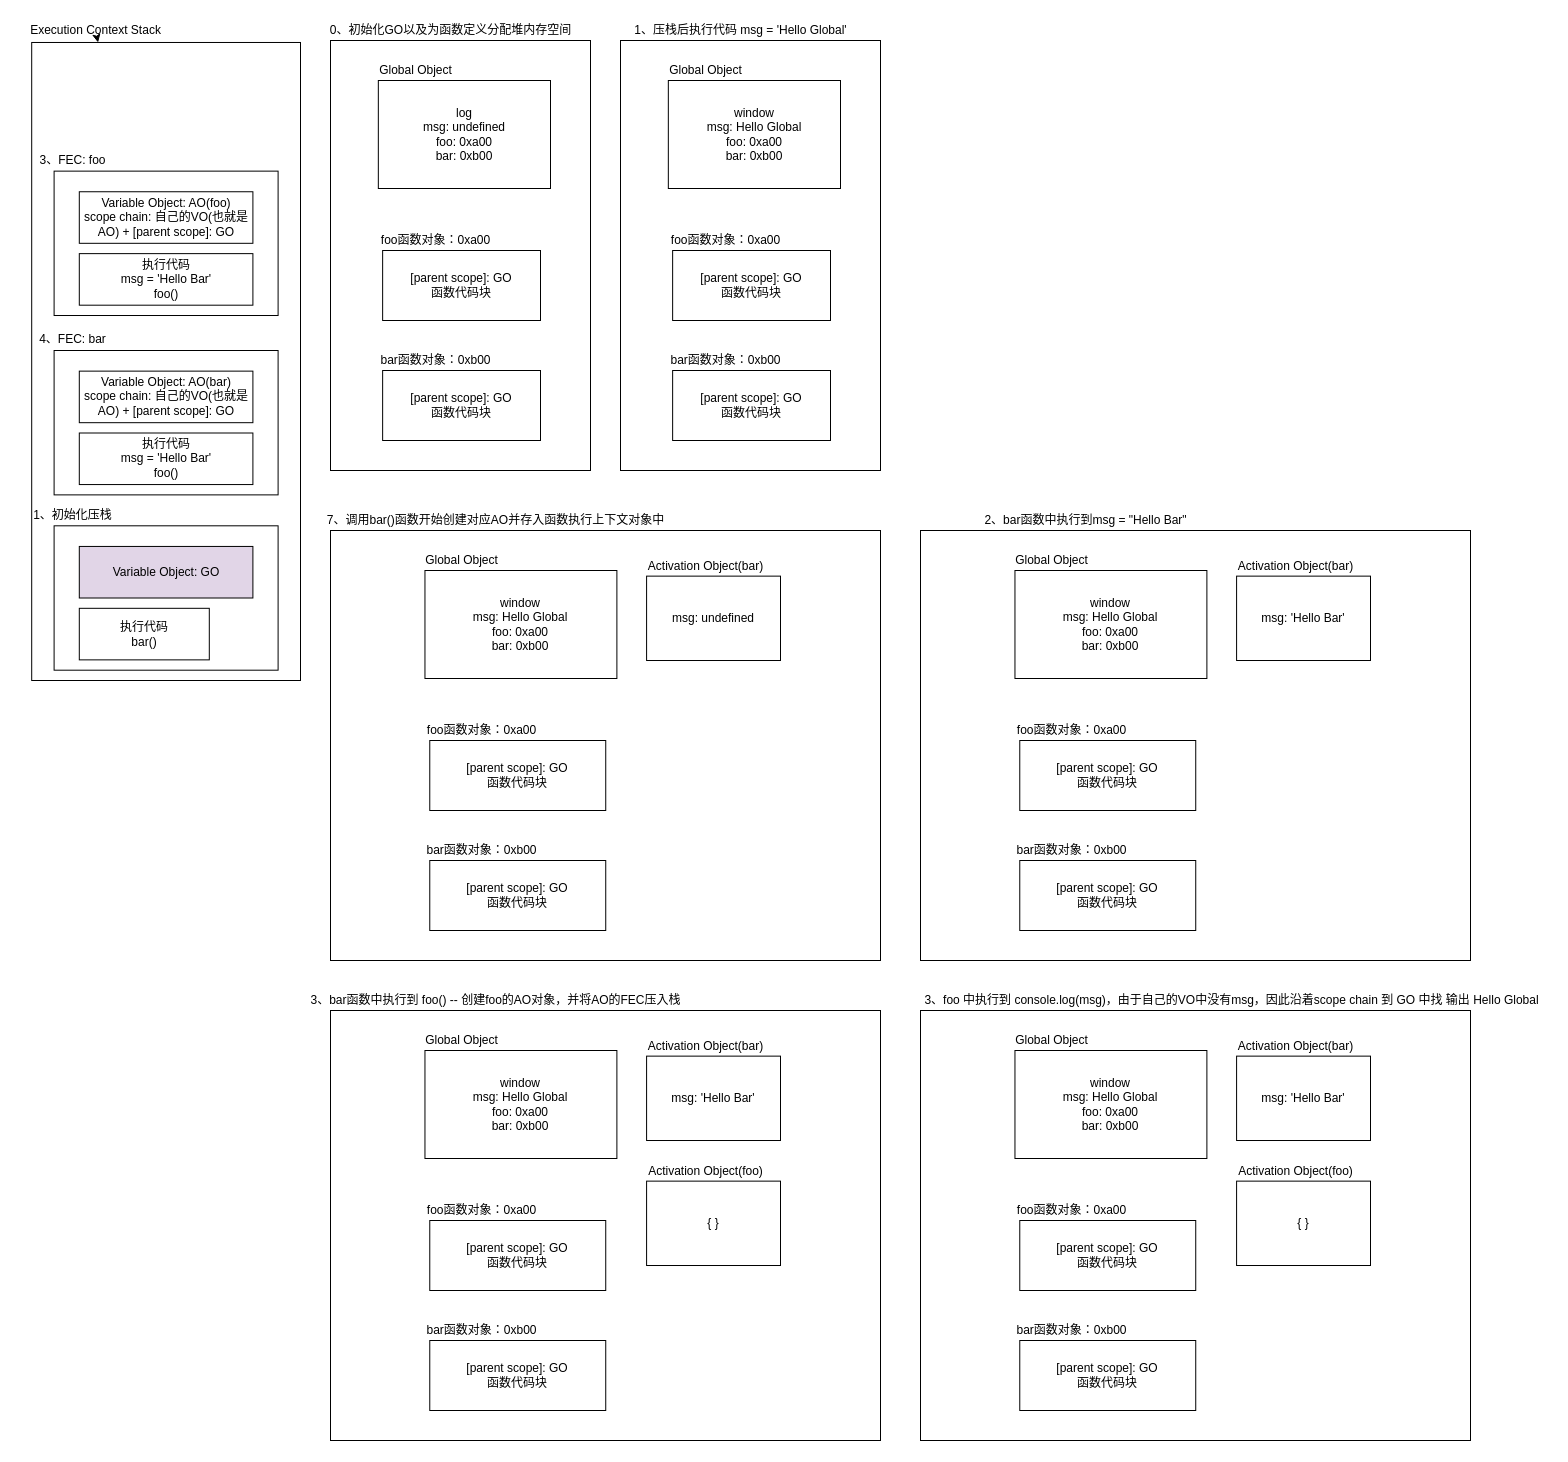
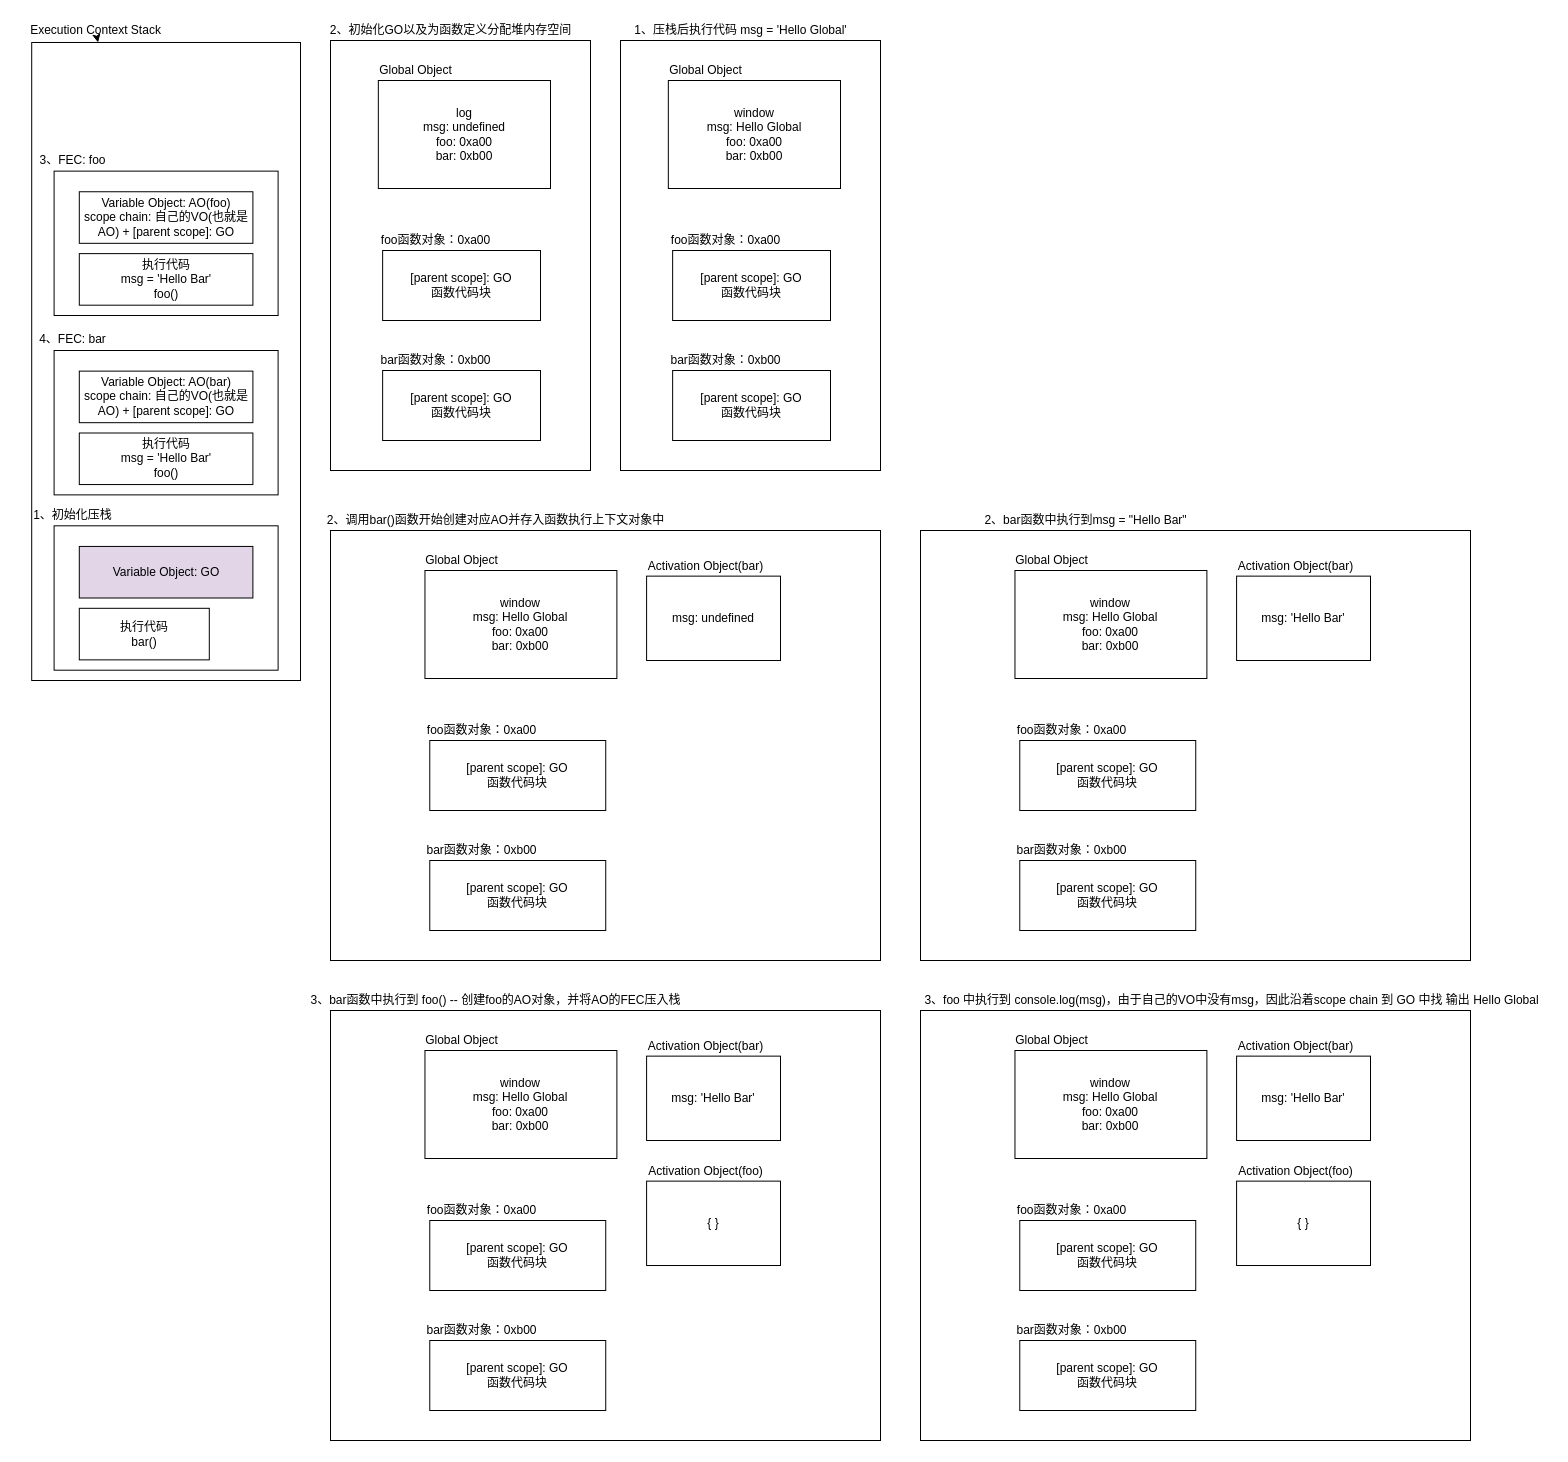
(451, 31) -> (451, 31)
(496, 521) -> (496, 521)
